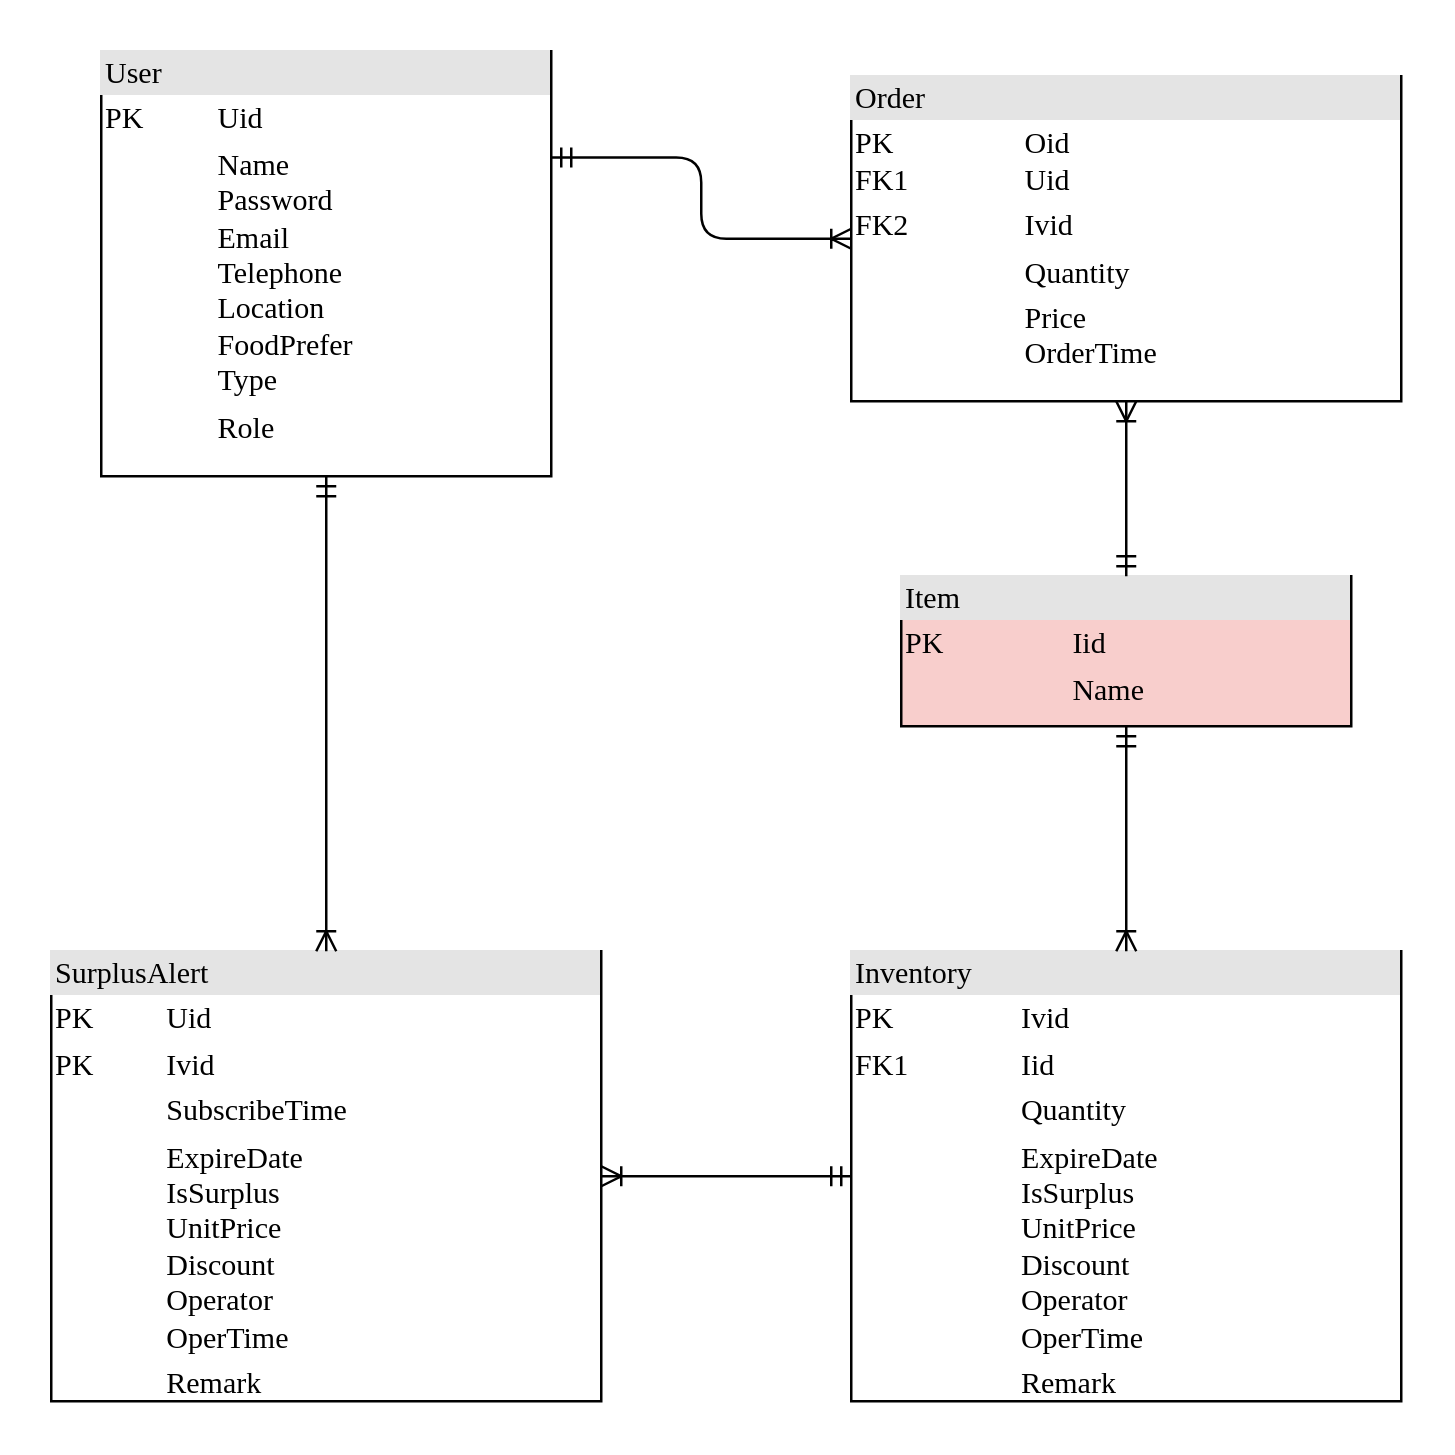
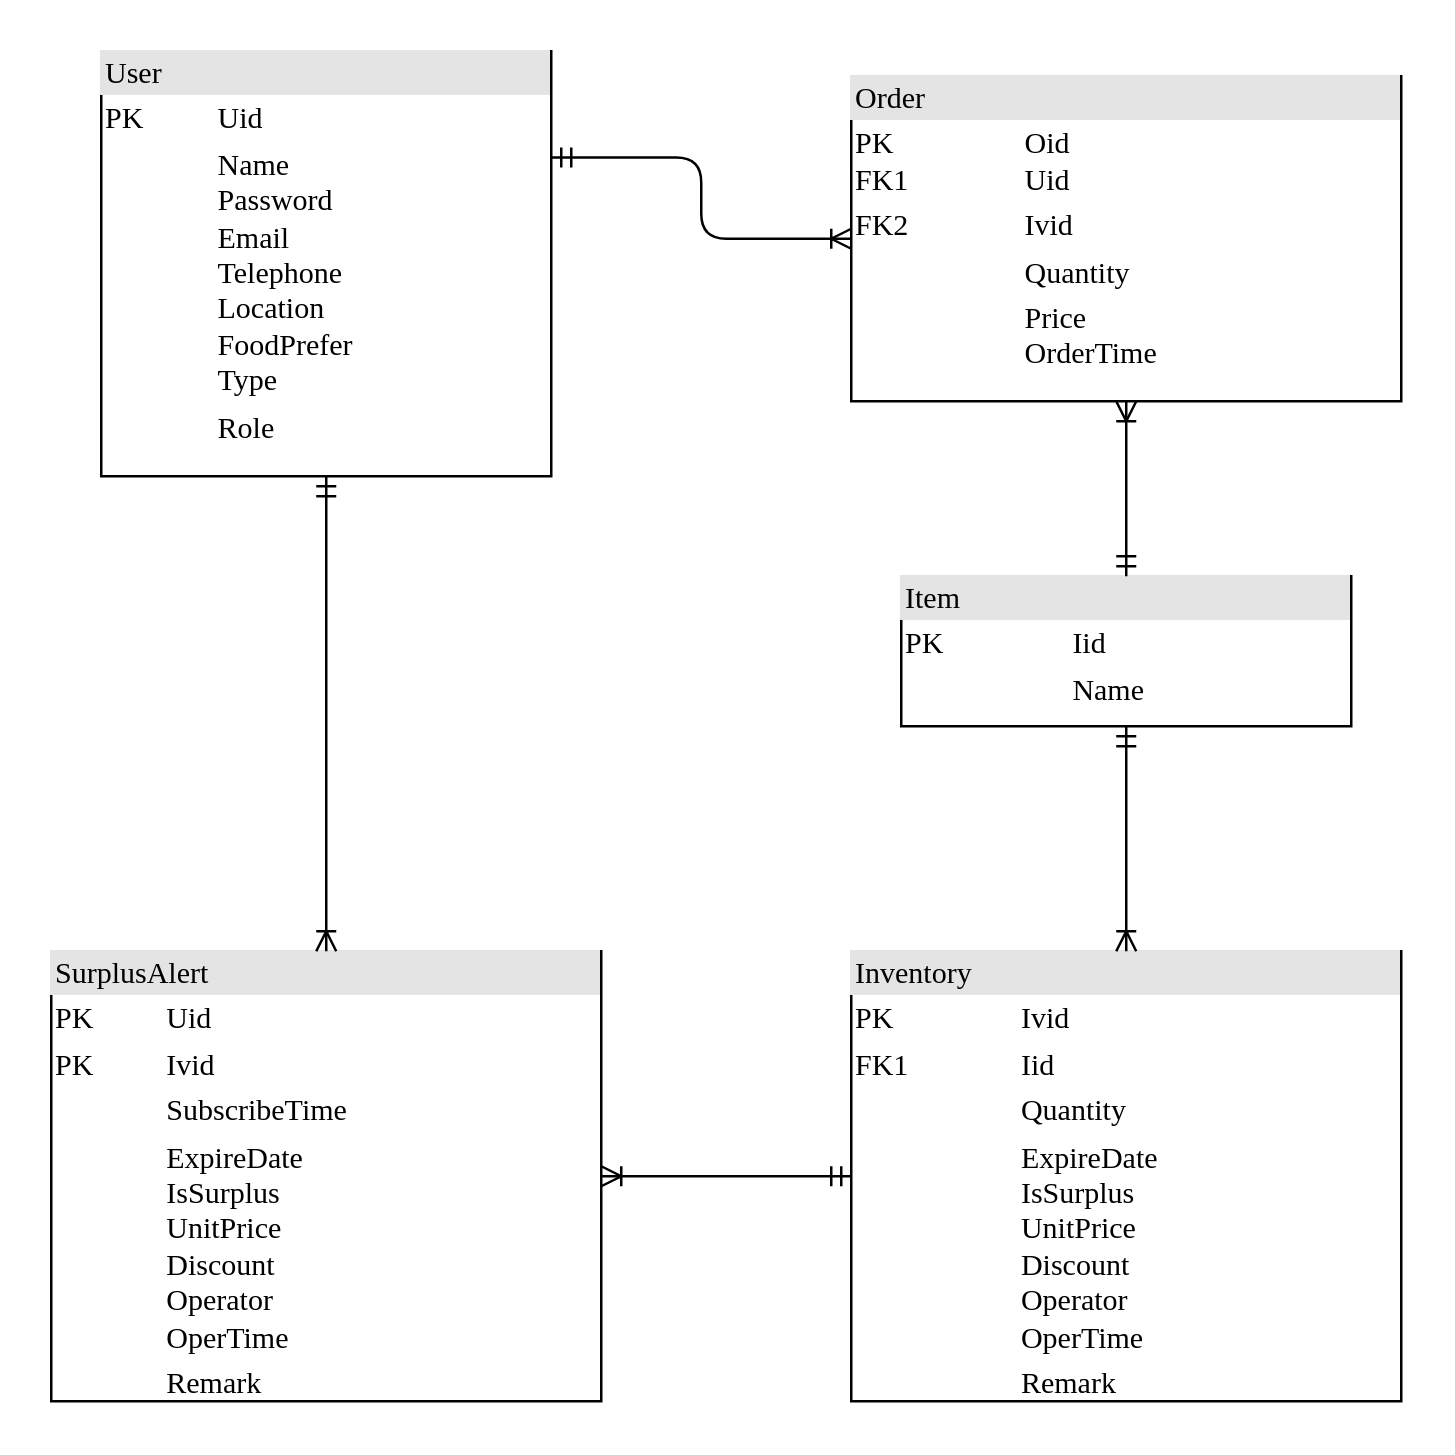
(1126, 651) -> (1126, 651)
